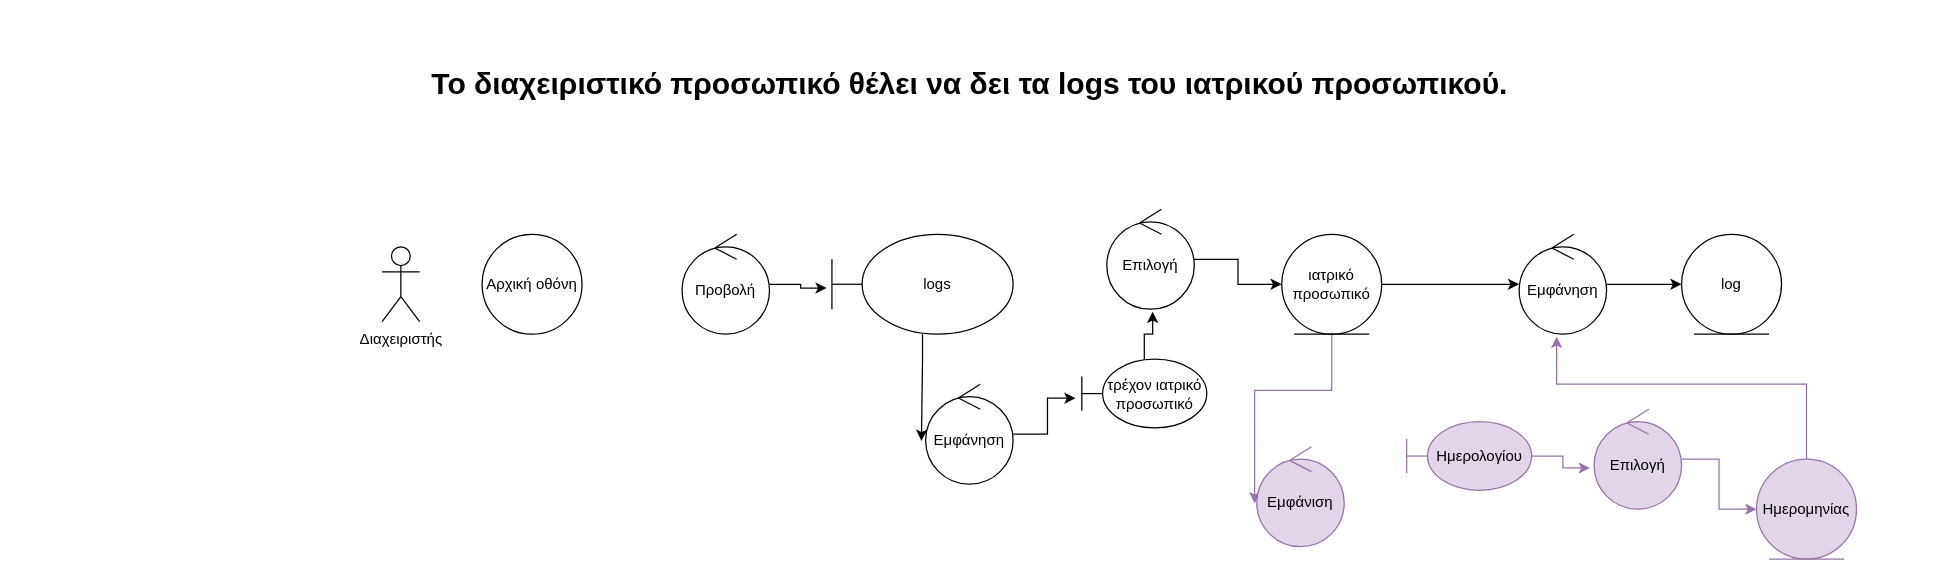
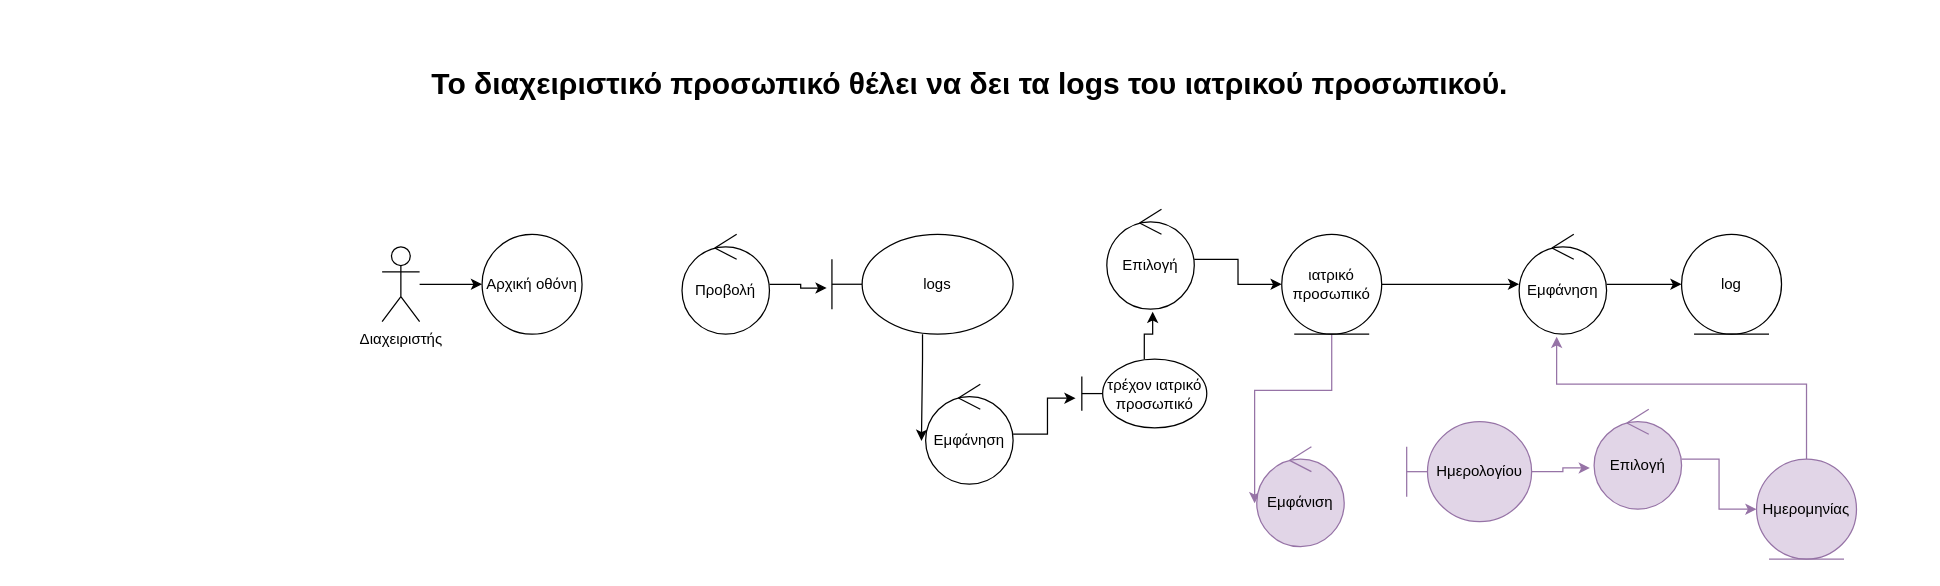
none -> (447, 284)
(1469, 456) -> (1469, 472)
